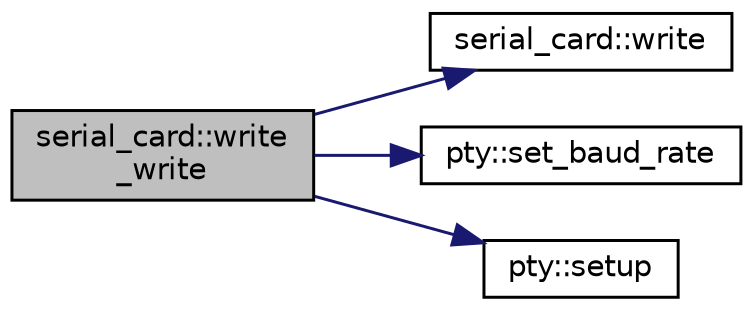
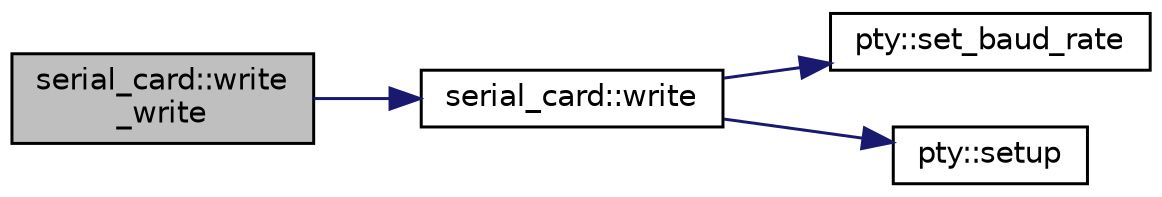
(353, 155) -> (762, 73)
(384, 216) -> (793, 129)
